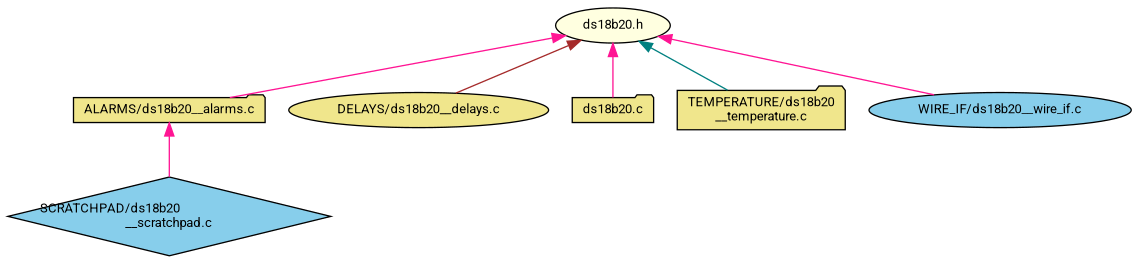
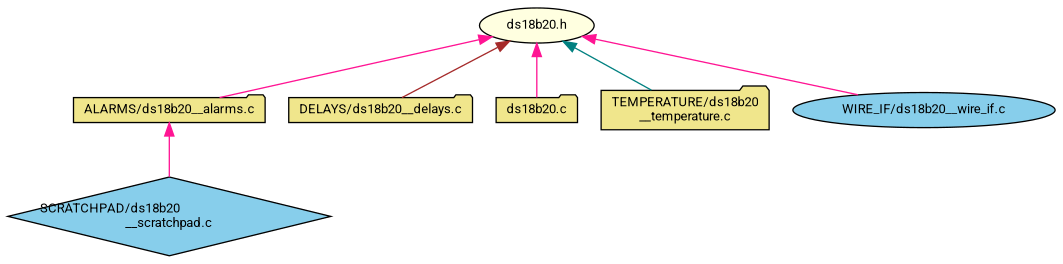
(419, 110) -> (381, 110)
